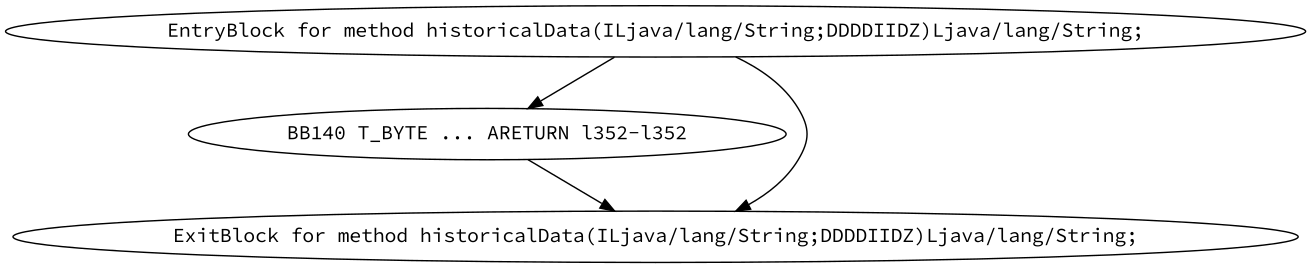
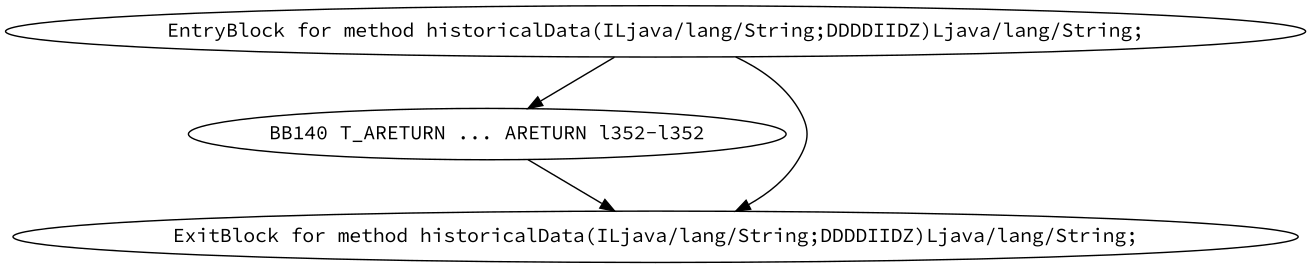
(487, 134) -> (487, 134)
